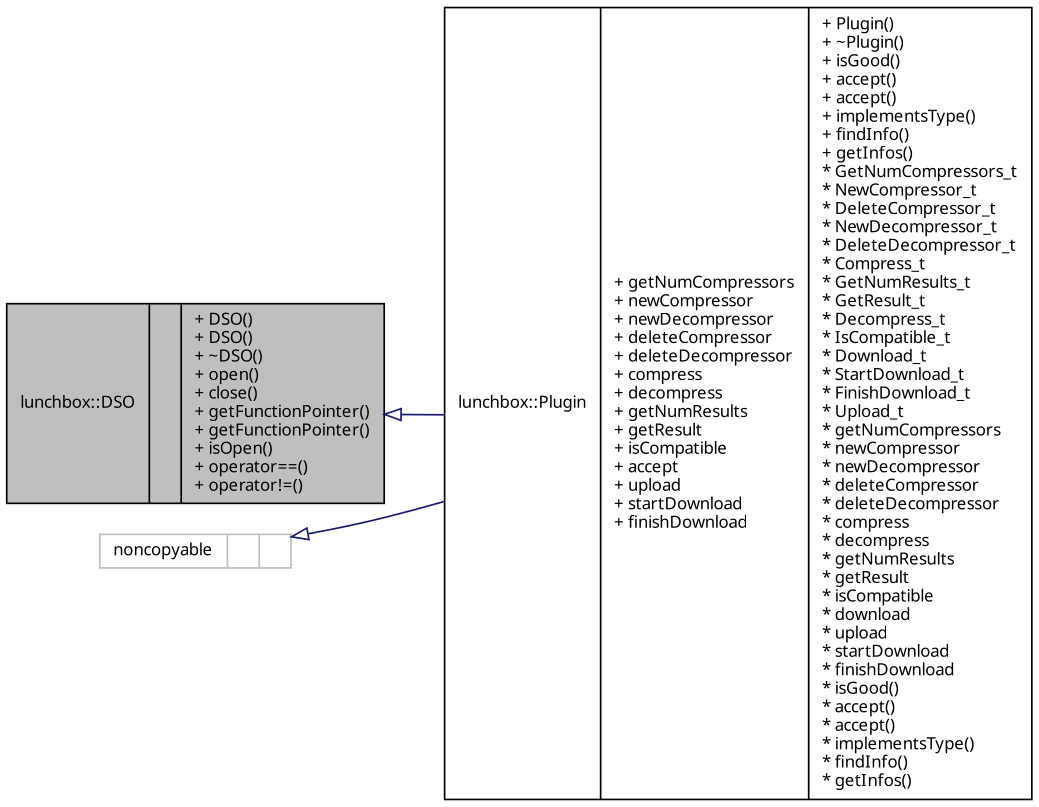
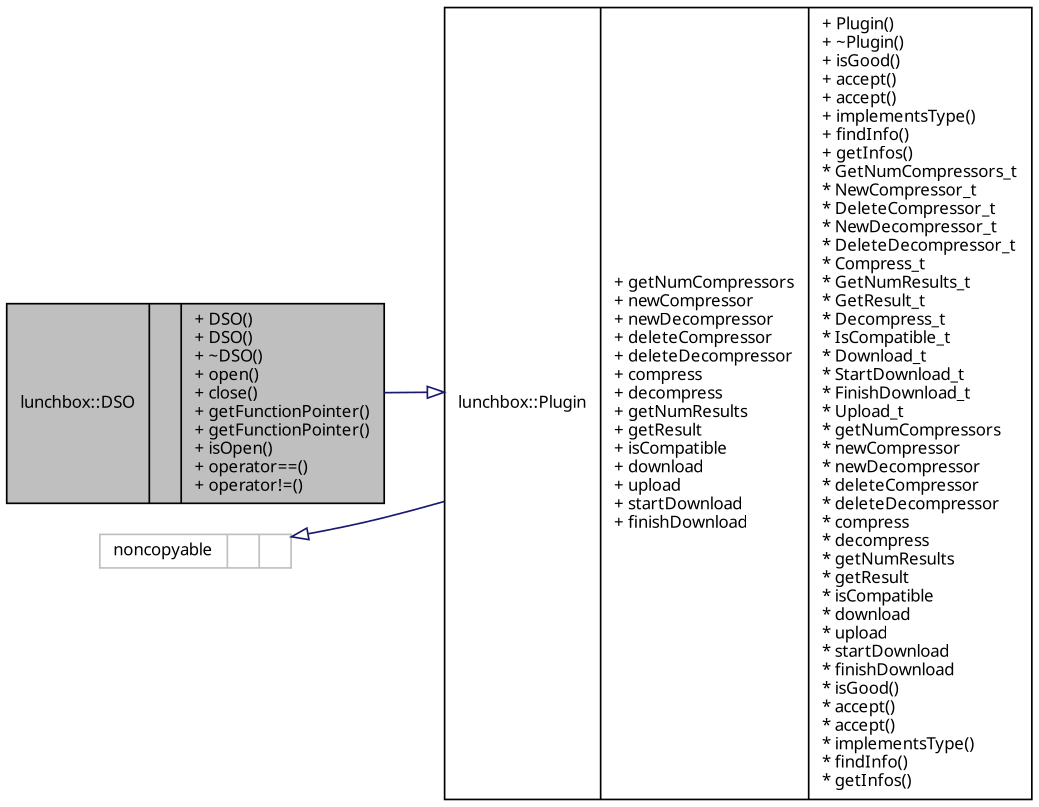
(423, 415) -> (406, 392)
(647, 467) -> (659, 467)
